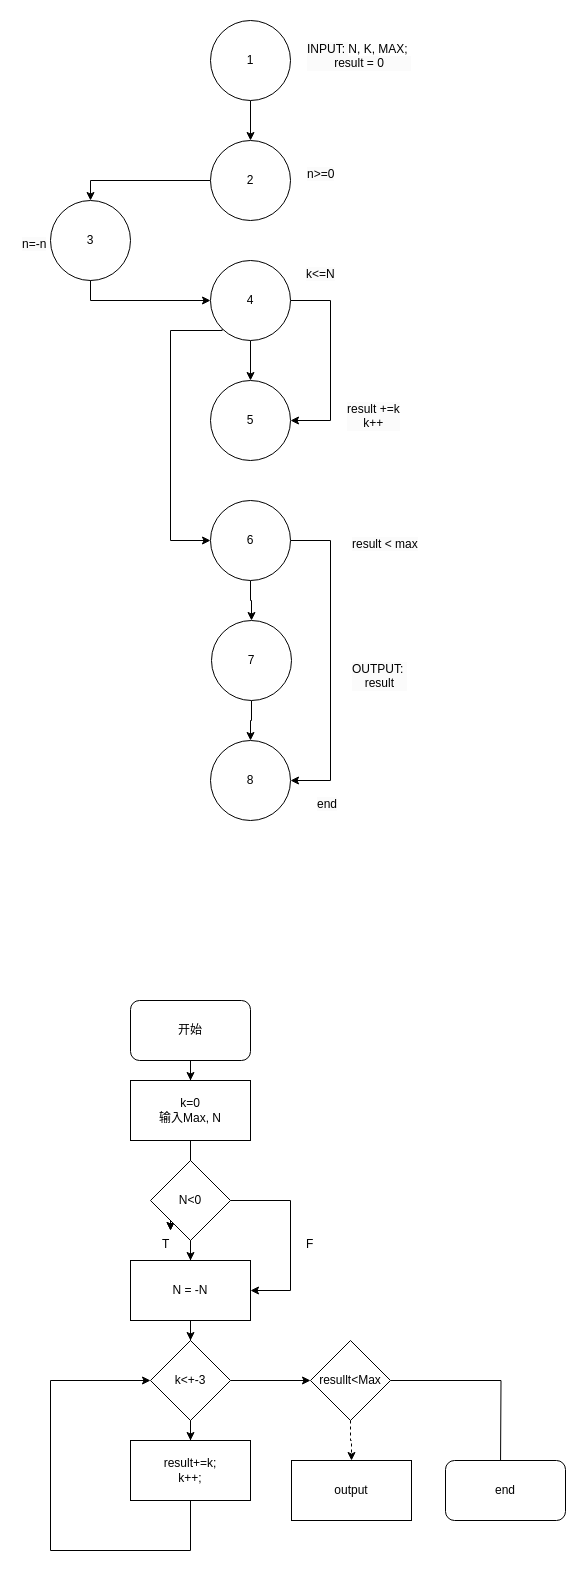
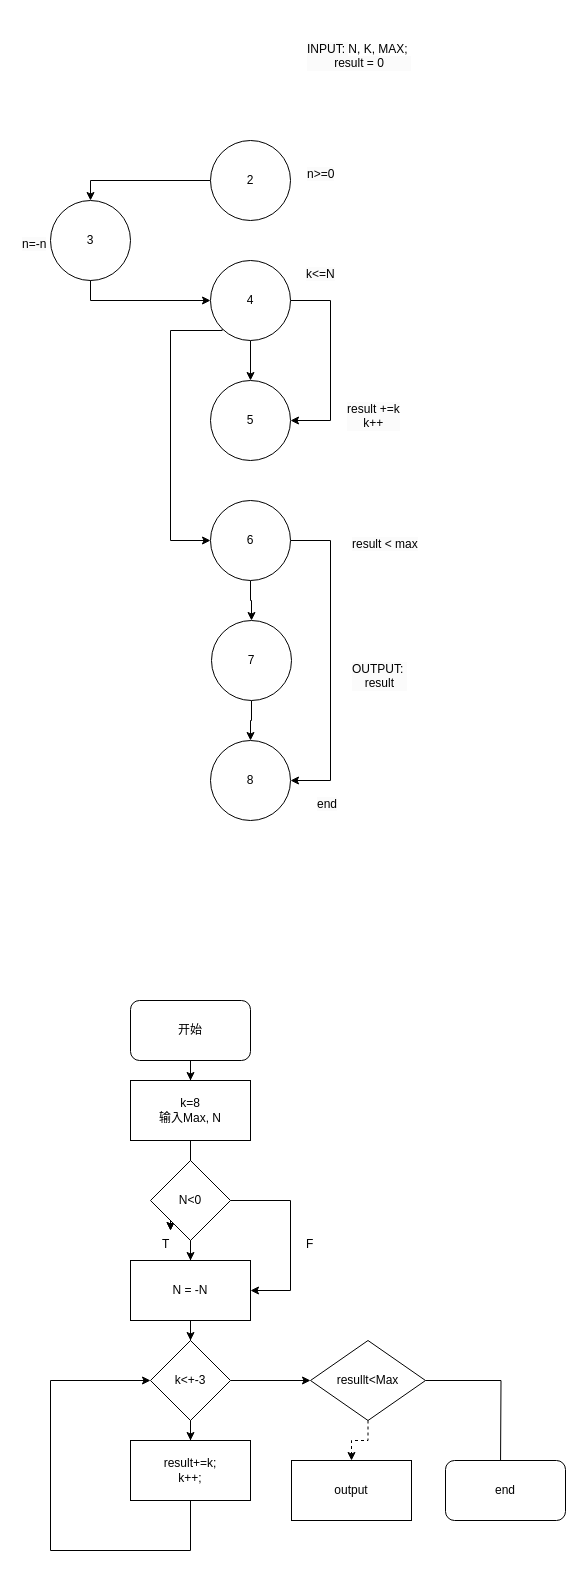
(251, 61) -> none
(251, 117) -> none
(191, 1111) -> (191, 1111)
(351, 1381) -> (368, 1381)
